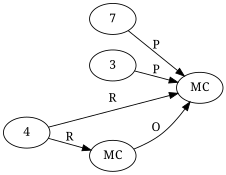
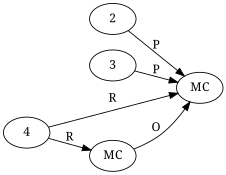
(113, 19) -> (113, 19)
